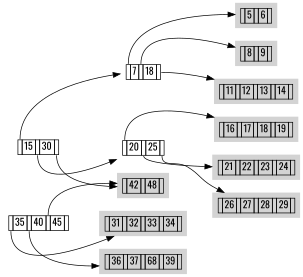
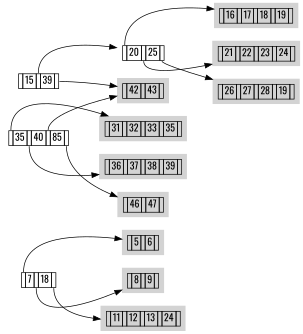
(282, 91) -> (169, 318)
(55, 93) -> none
(47, 147) -> (47, 81)
(152, 186) -> (152, 91)
none -> (143, 205)
(284, 205) -> (283, 91)
(57, 223) -> (57, 138)
(170, 223) -> (170, 129)
(152, 261) -> (152, 167)
